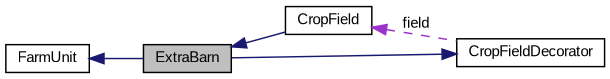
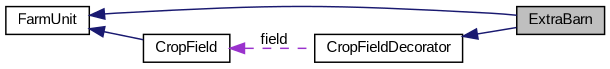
(266, 37) -> (124, 36)
